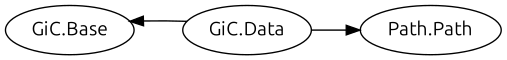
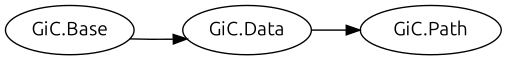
(165, 21) -> (151, 39)
(431, 30) -> (431, 30)
